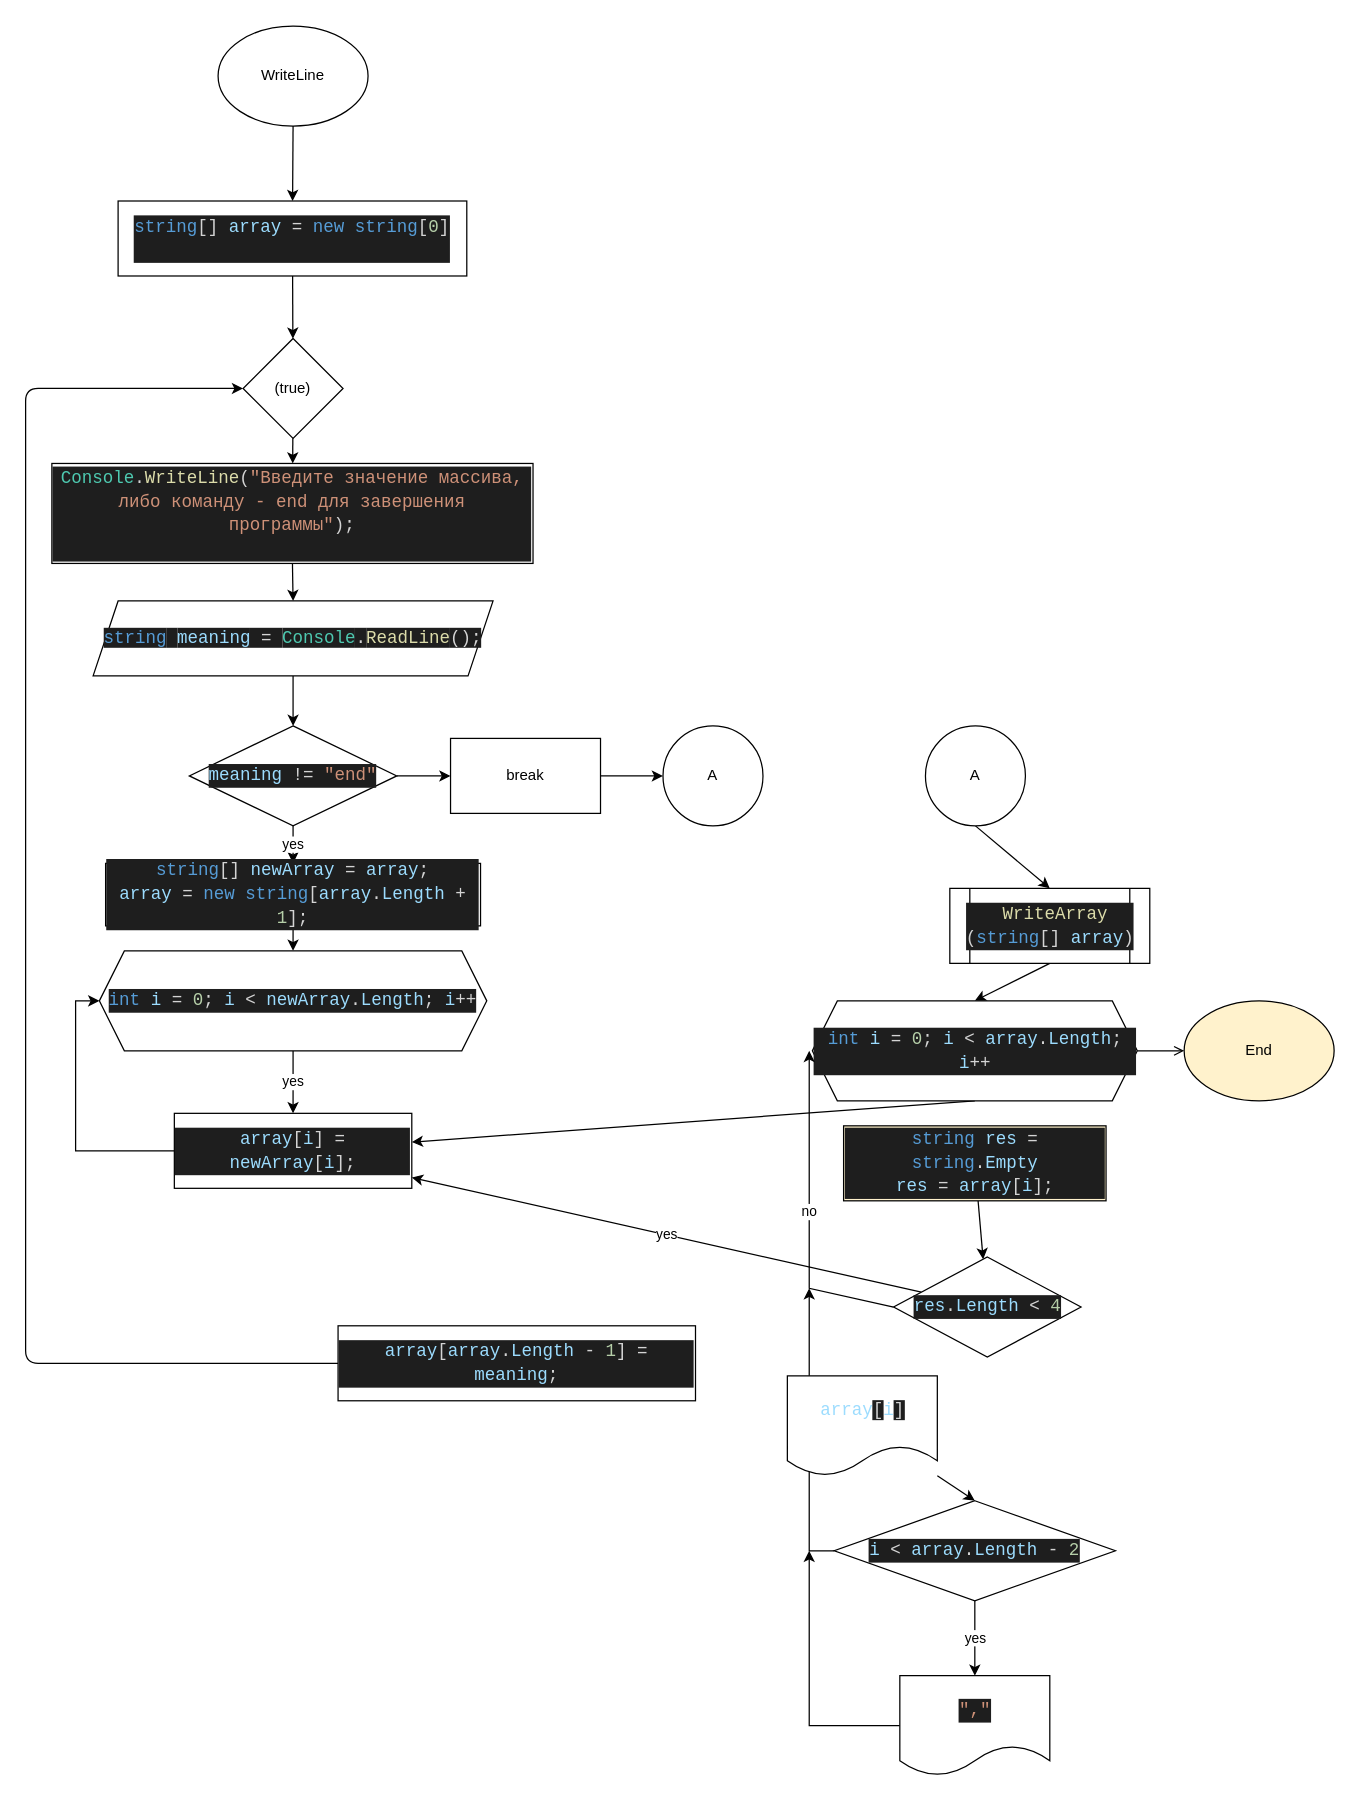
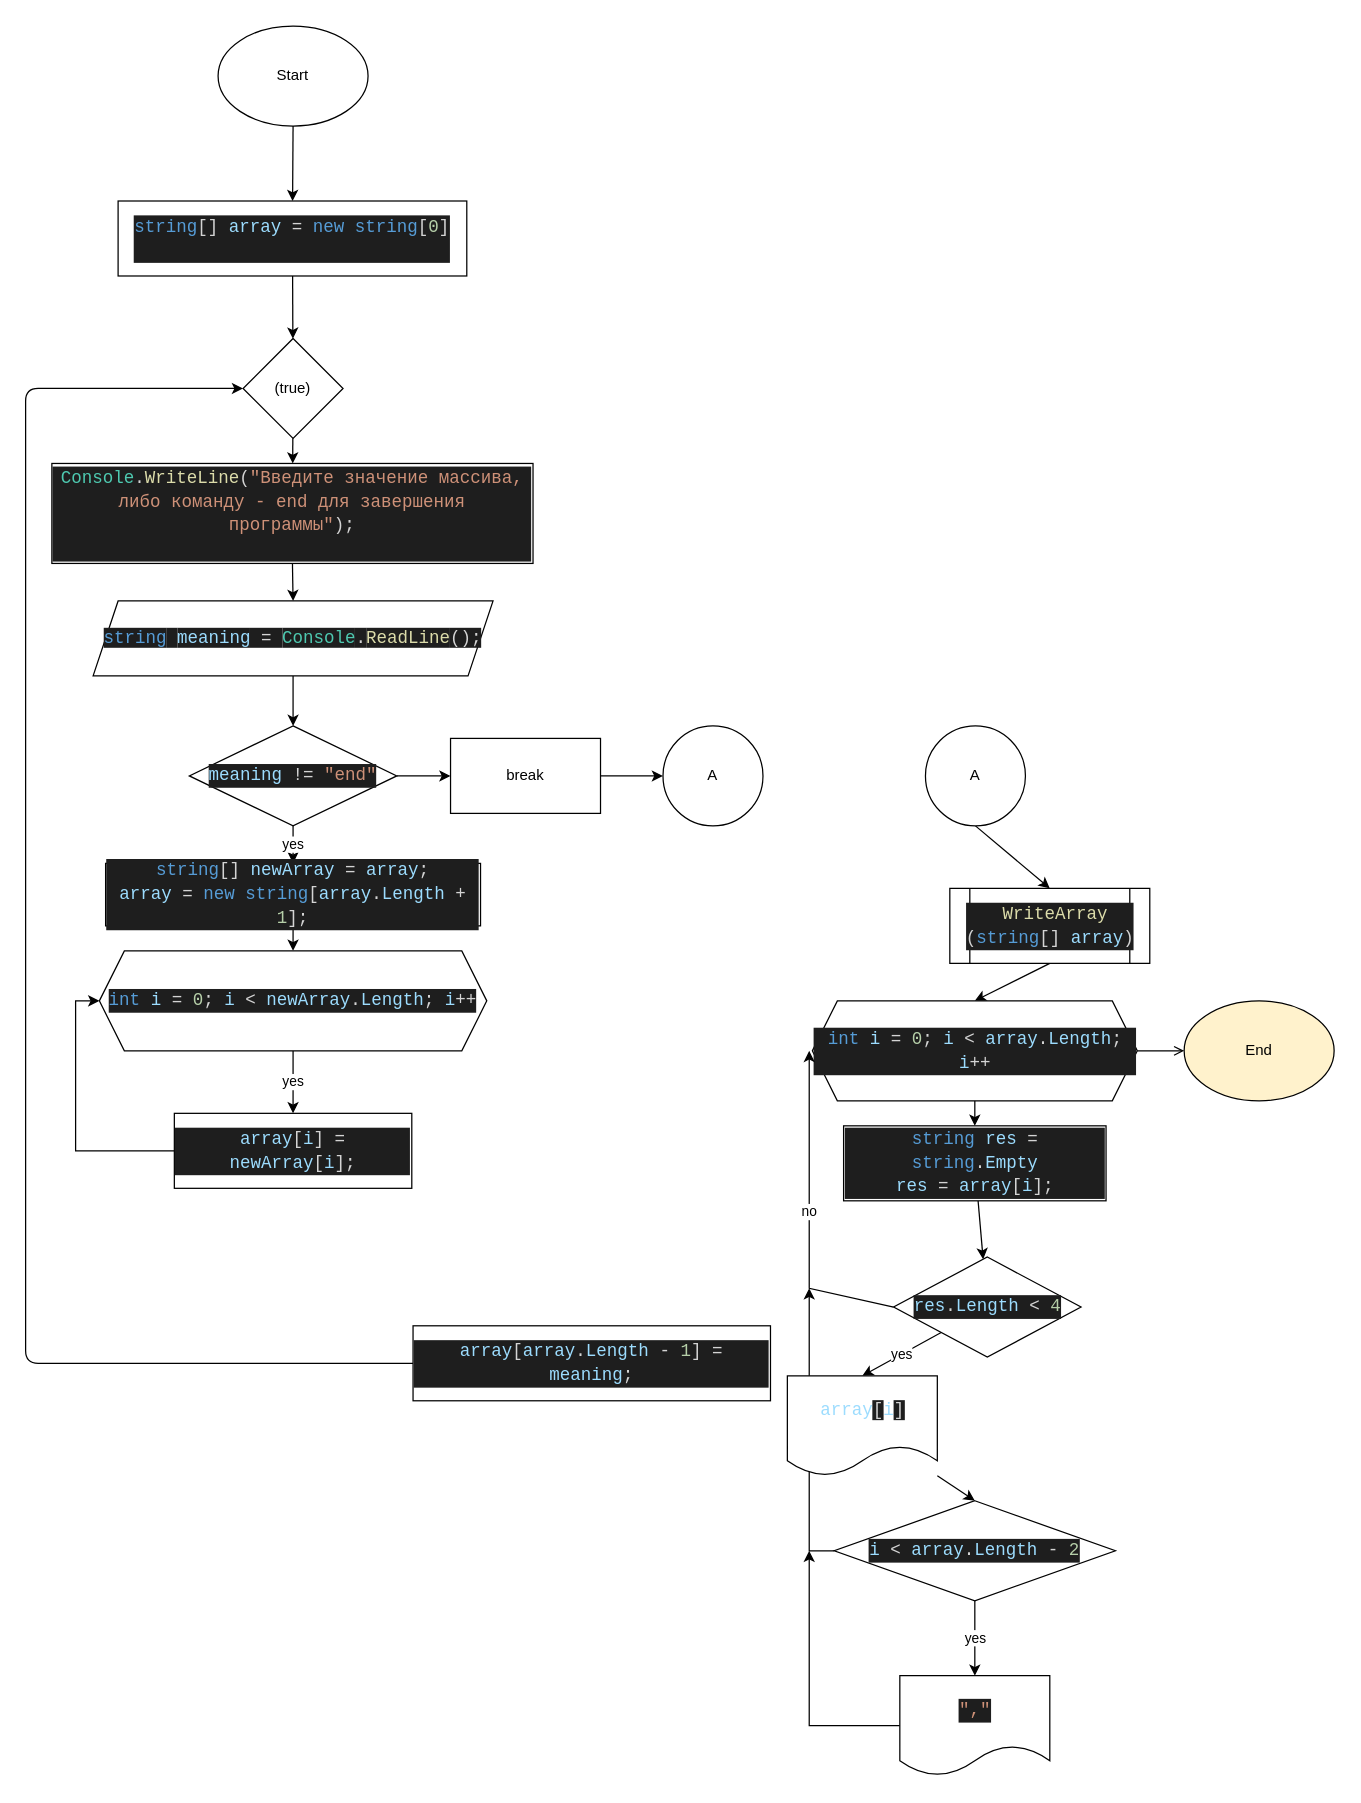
(293, 76) -> (293, 76)
(691, 1121) -> (975, 1109)
(975, 1163) -> (975, 1163)
(671, 1236) -> (905, 1352)
(517, 1363) -> (592, 1363)
